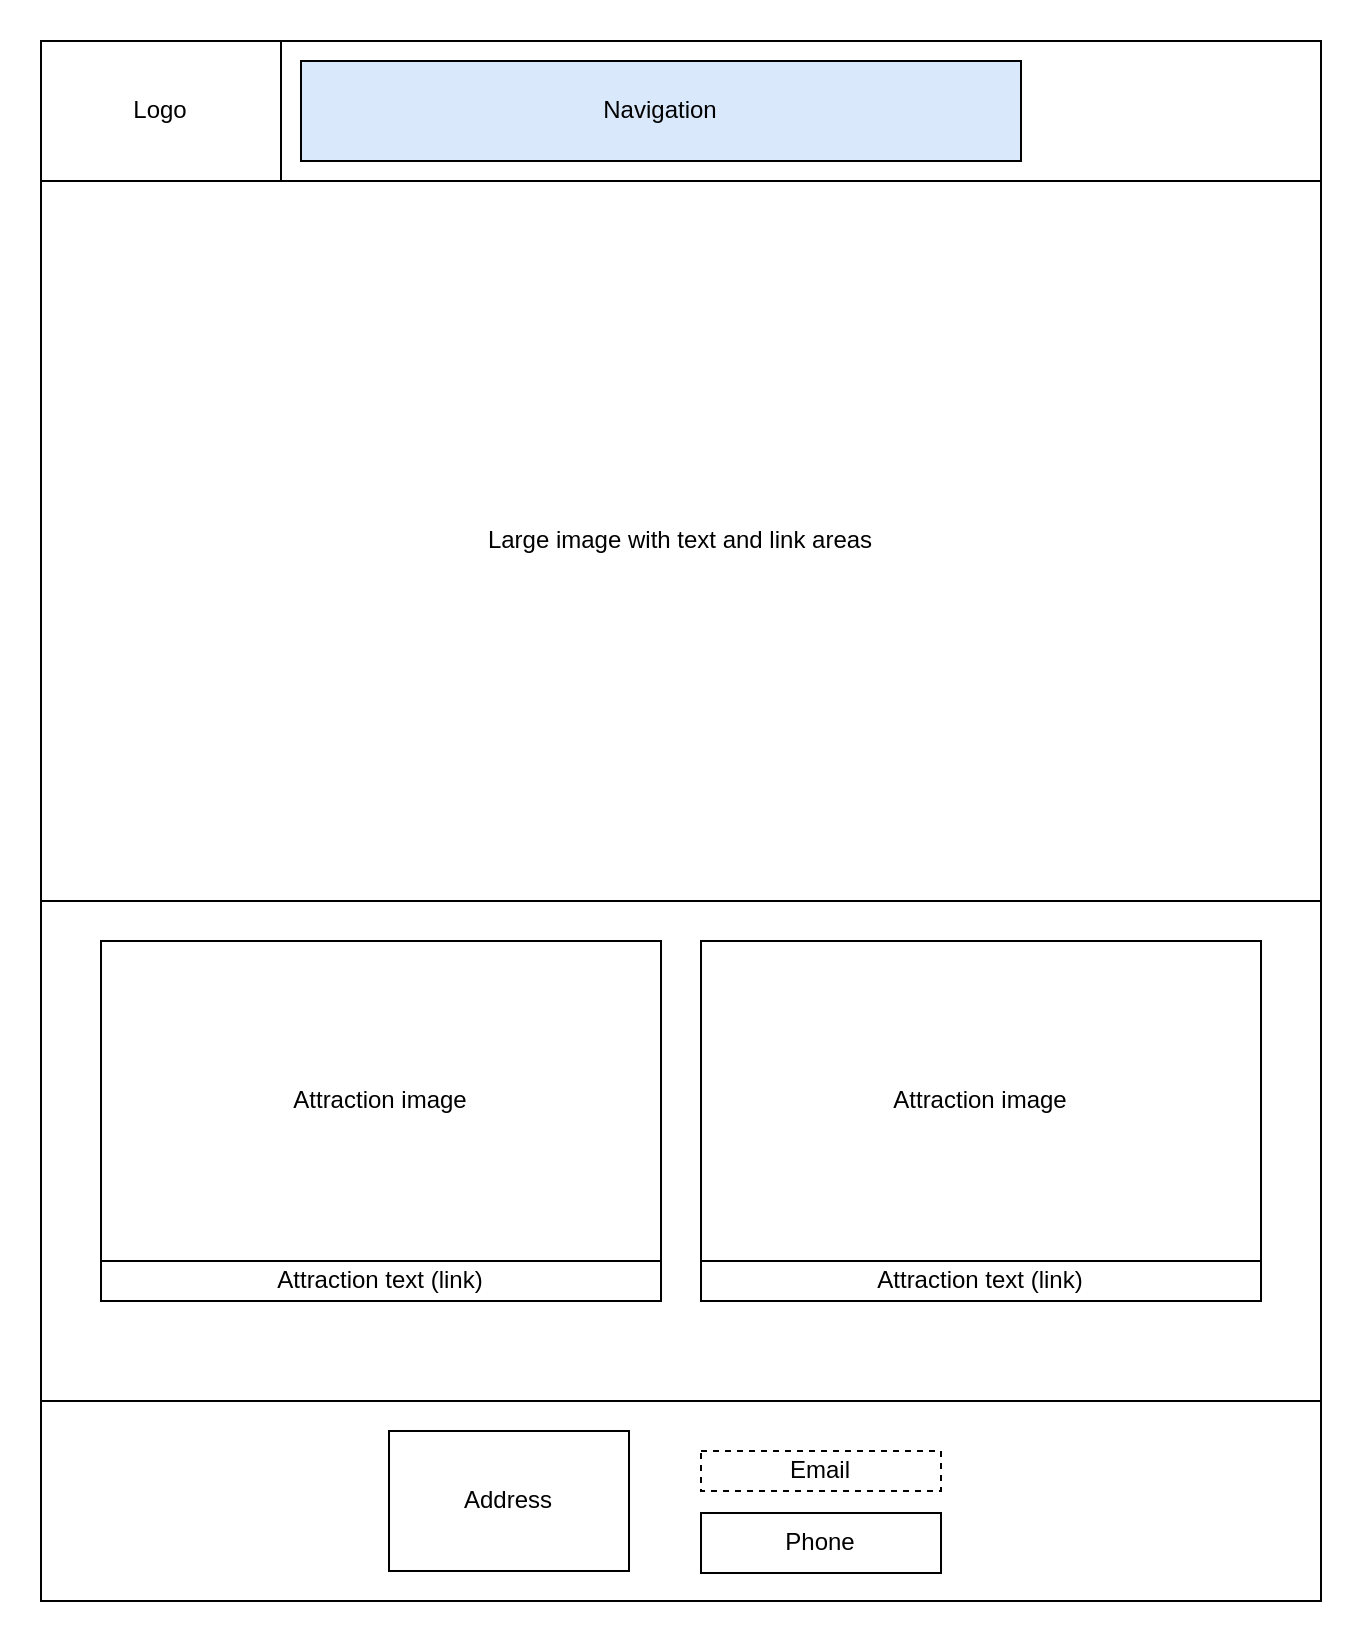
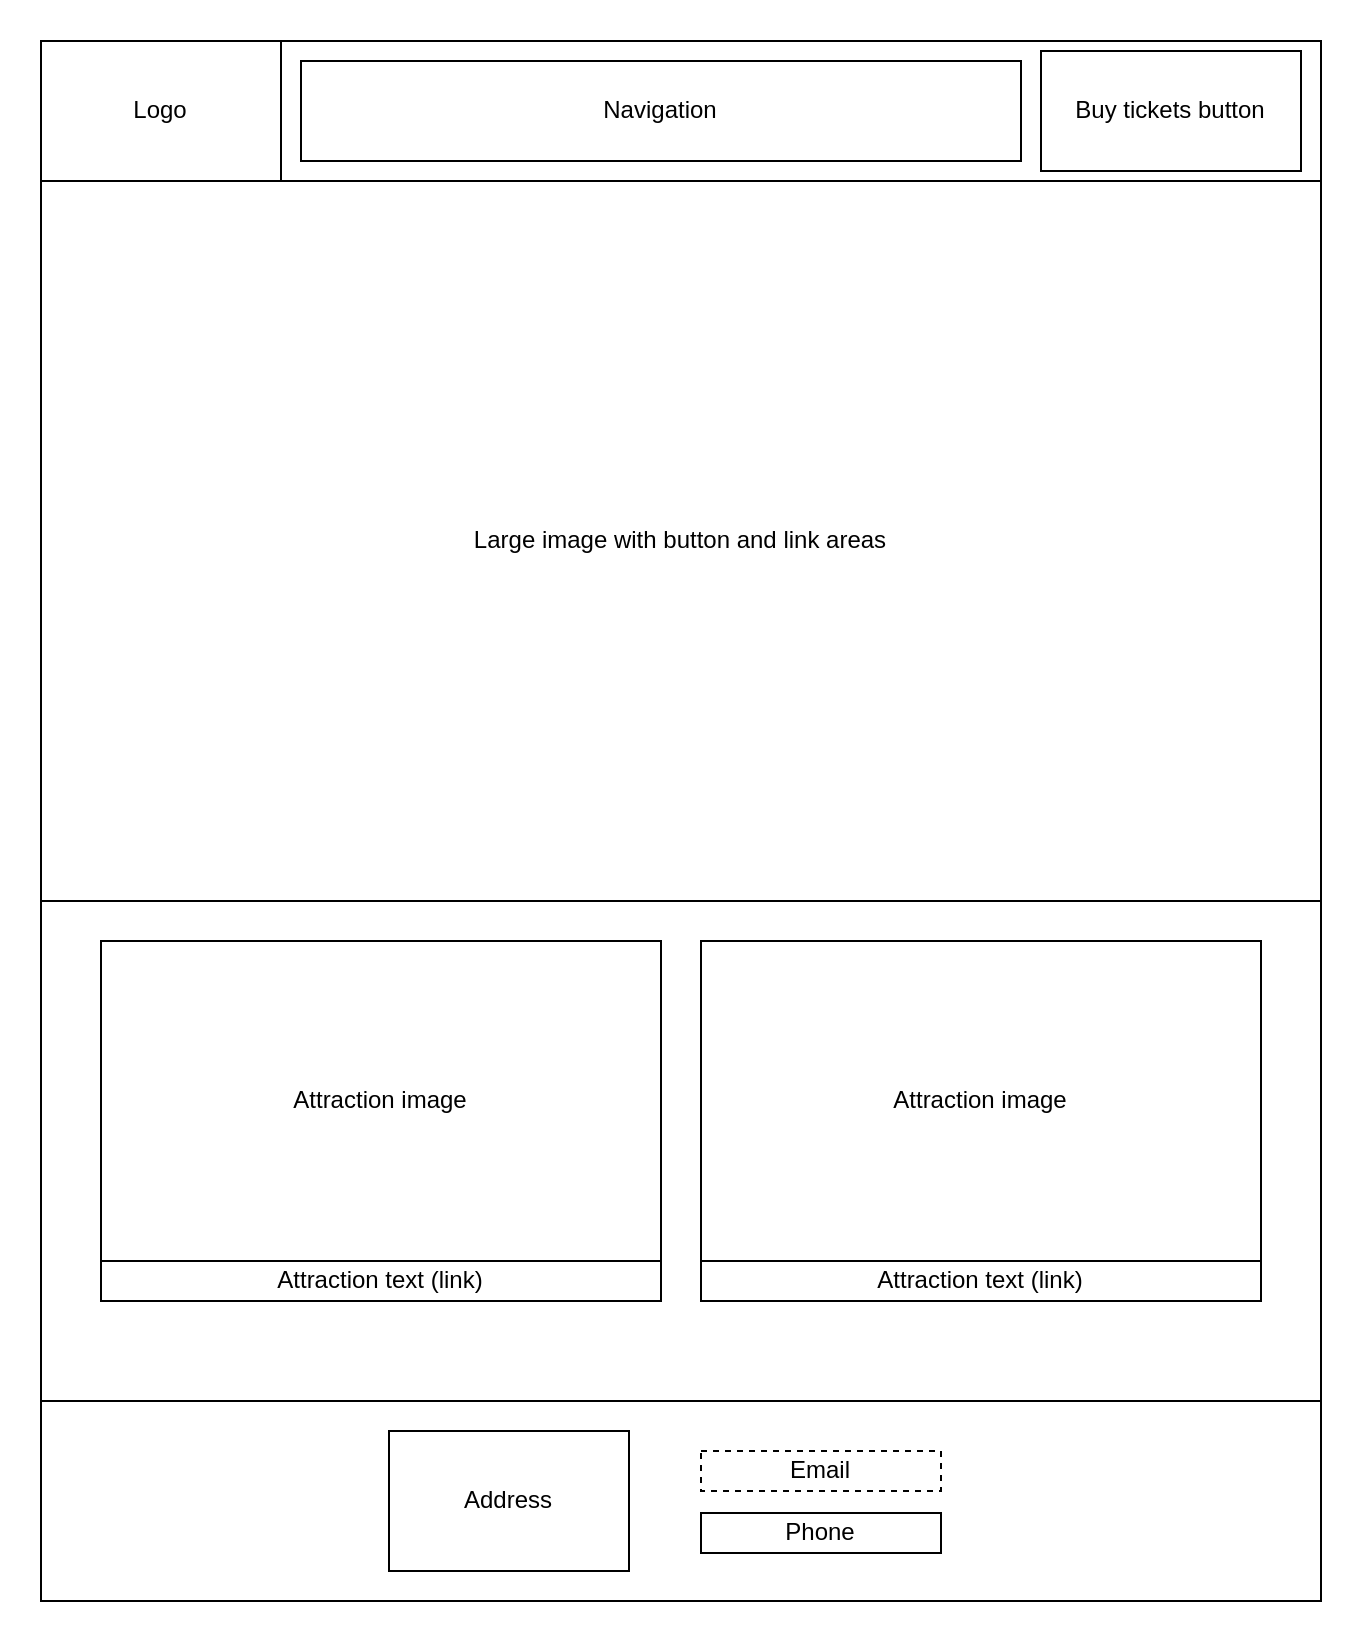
(661, 111) -> (661, 111)
none -> (1171, 111)
(681, 541) -> (681, 541)
(821, 1543) -> (821, 1533)
